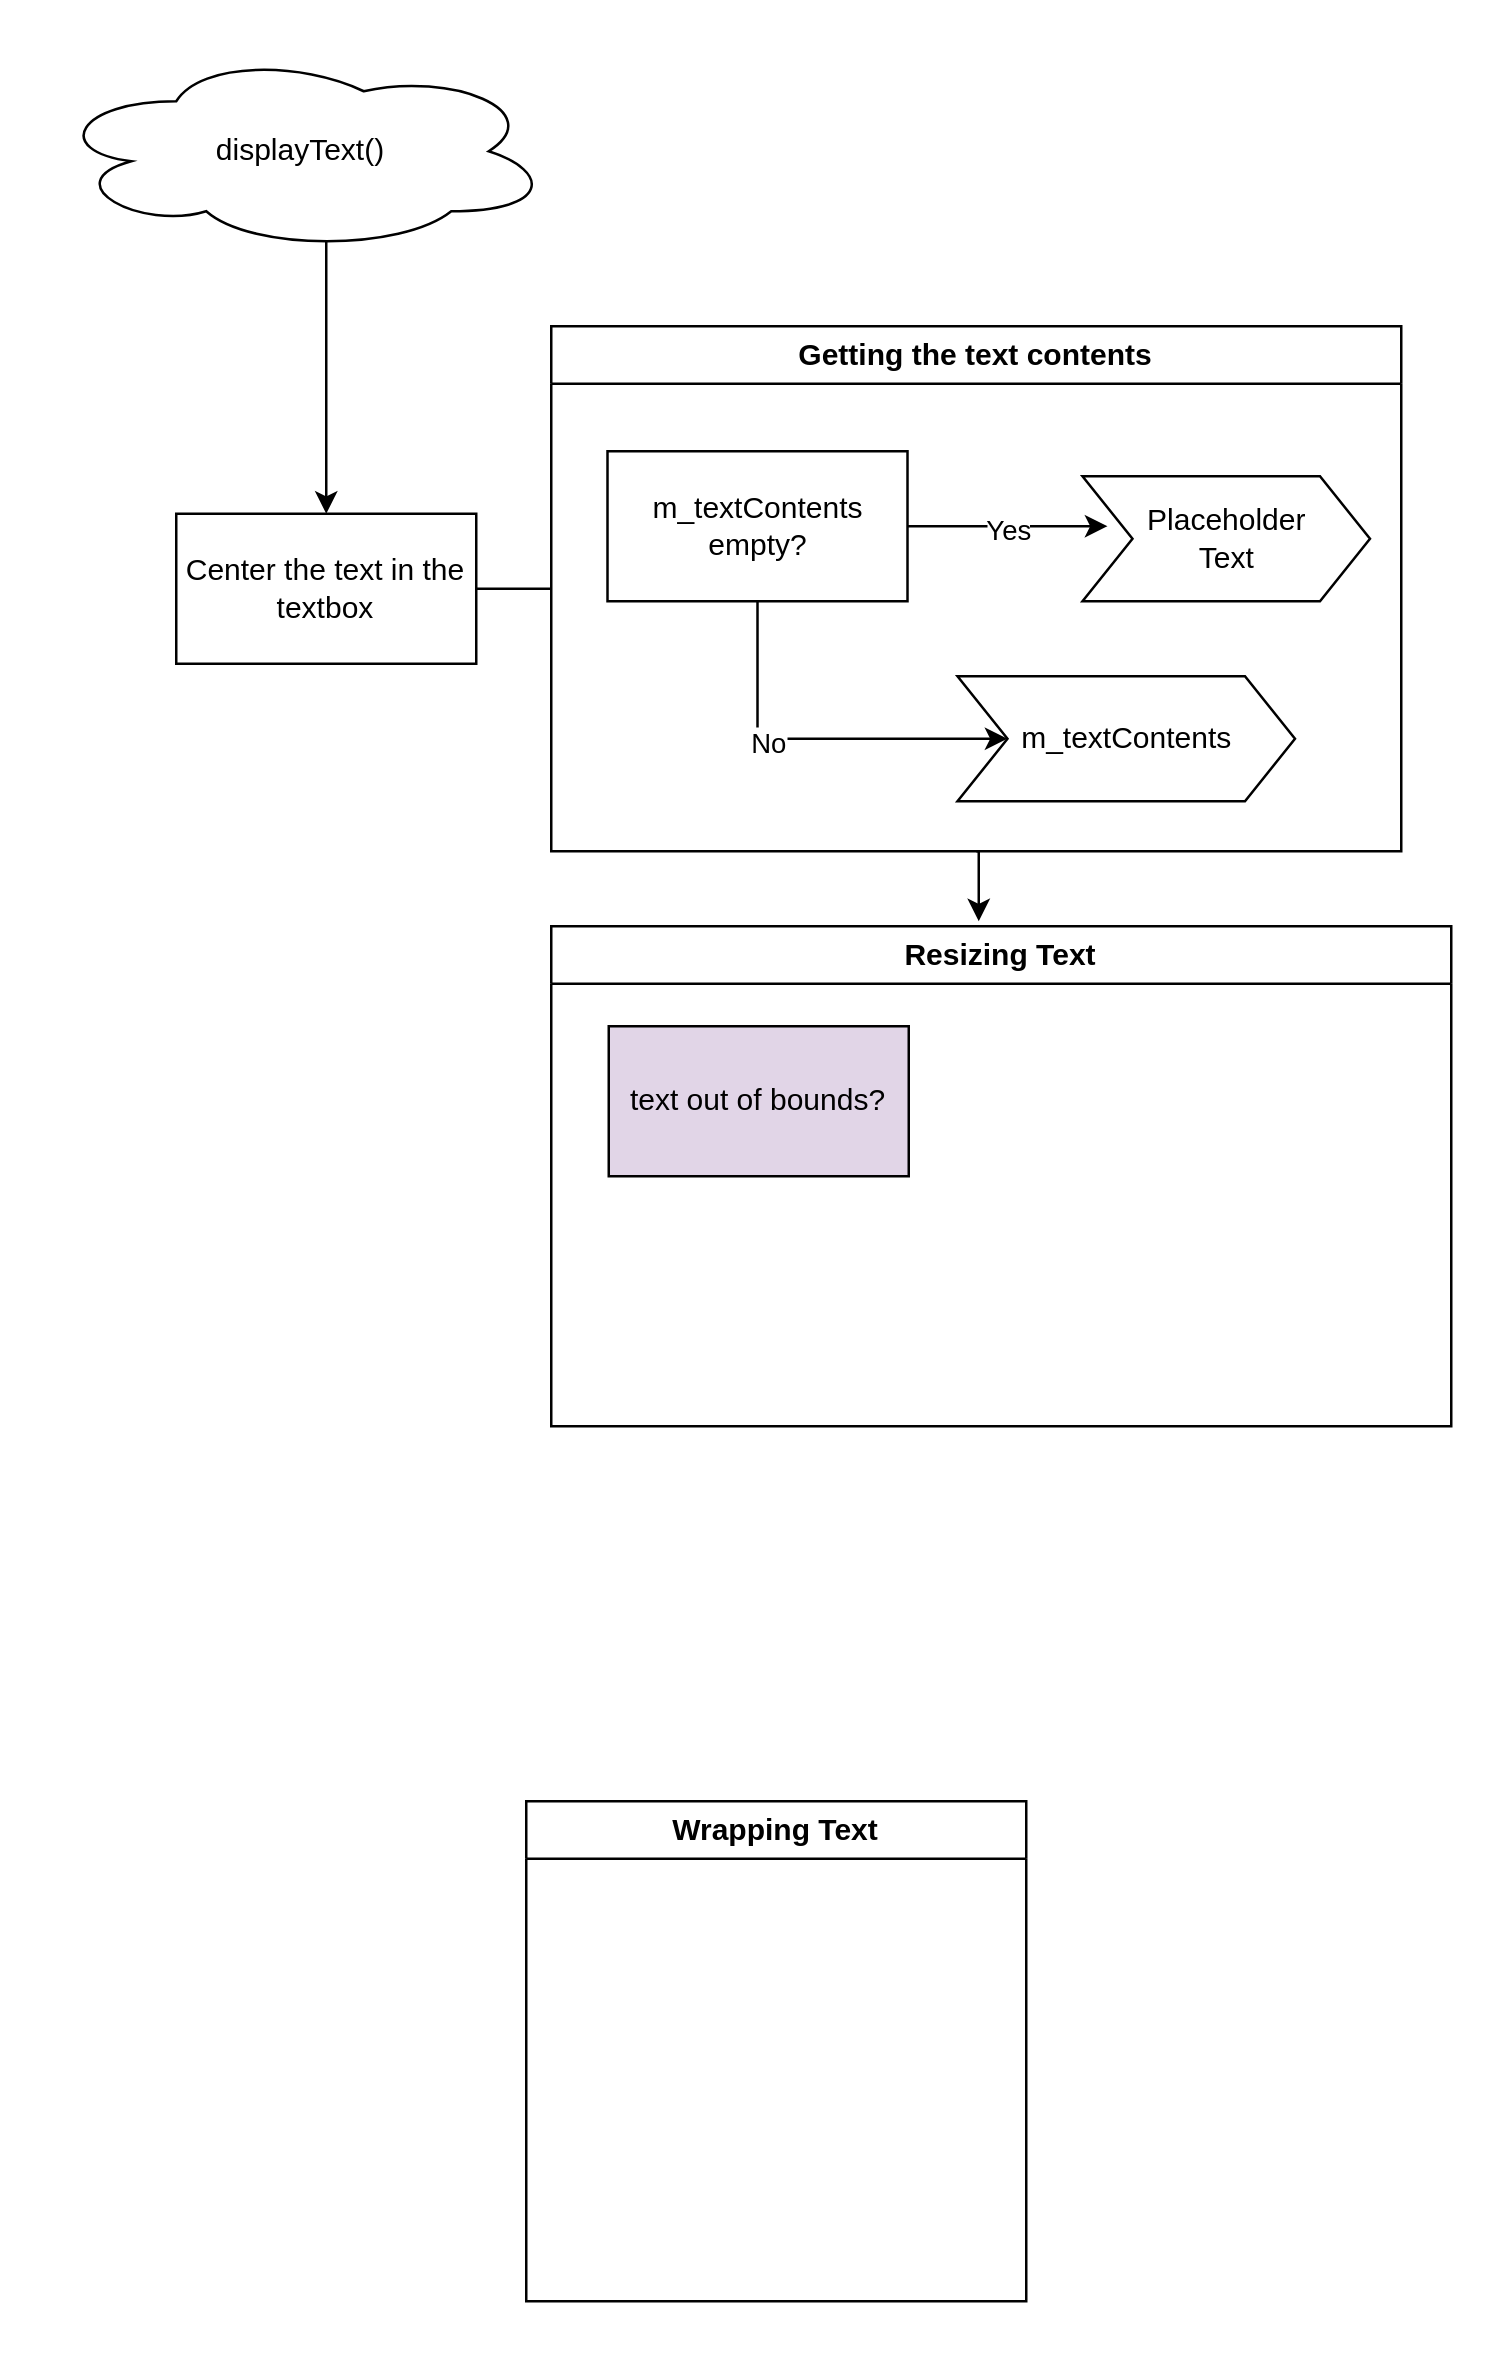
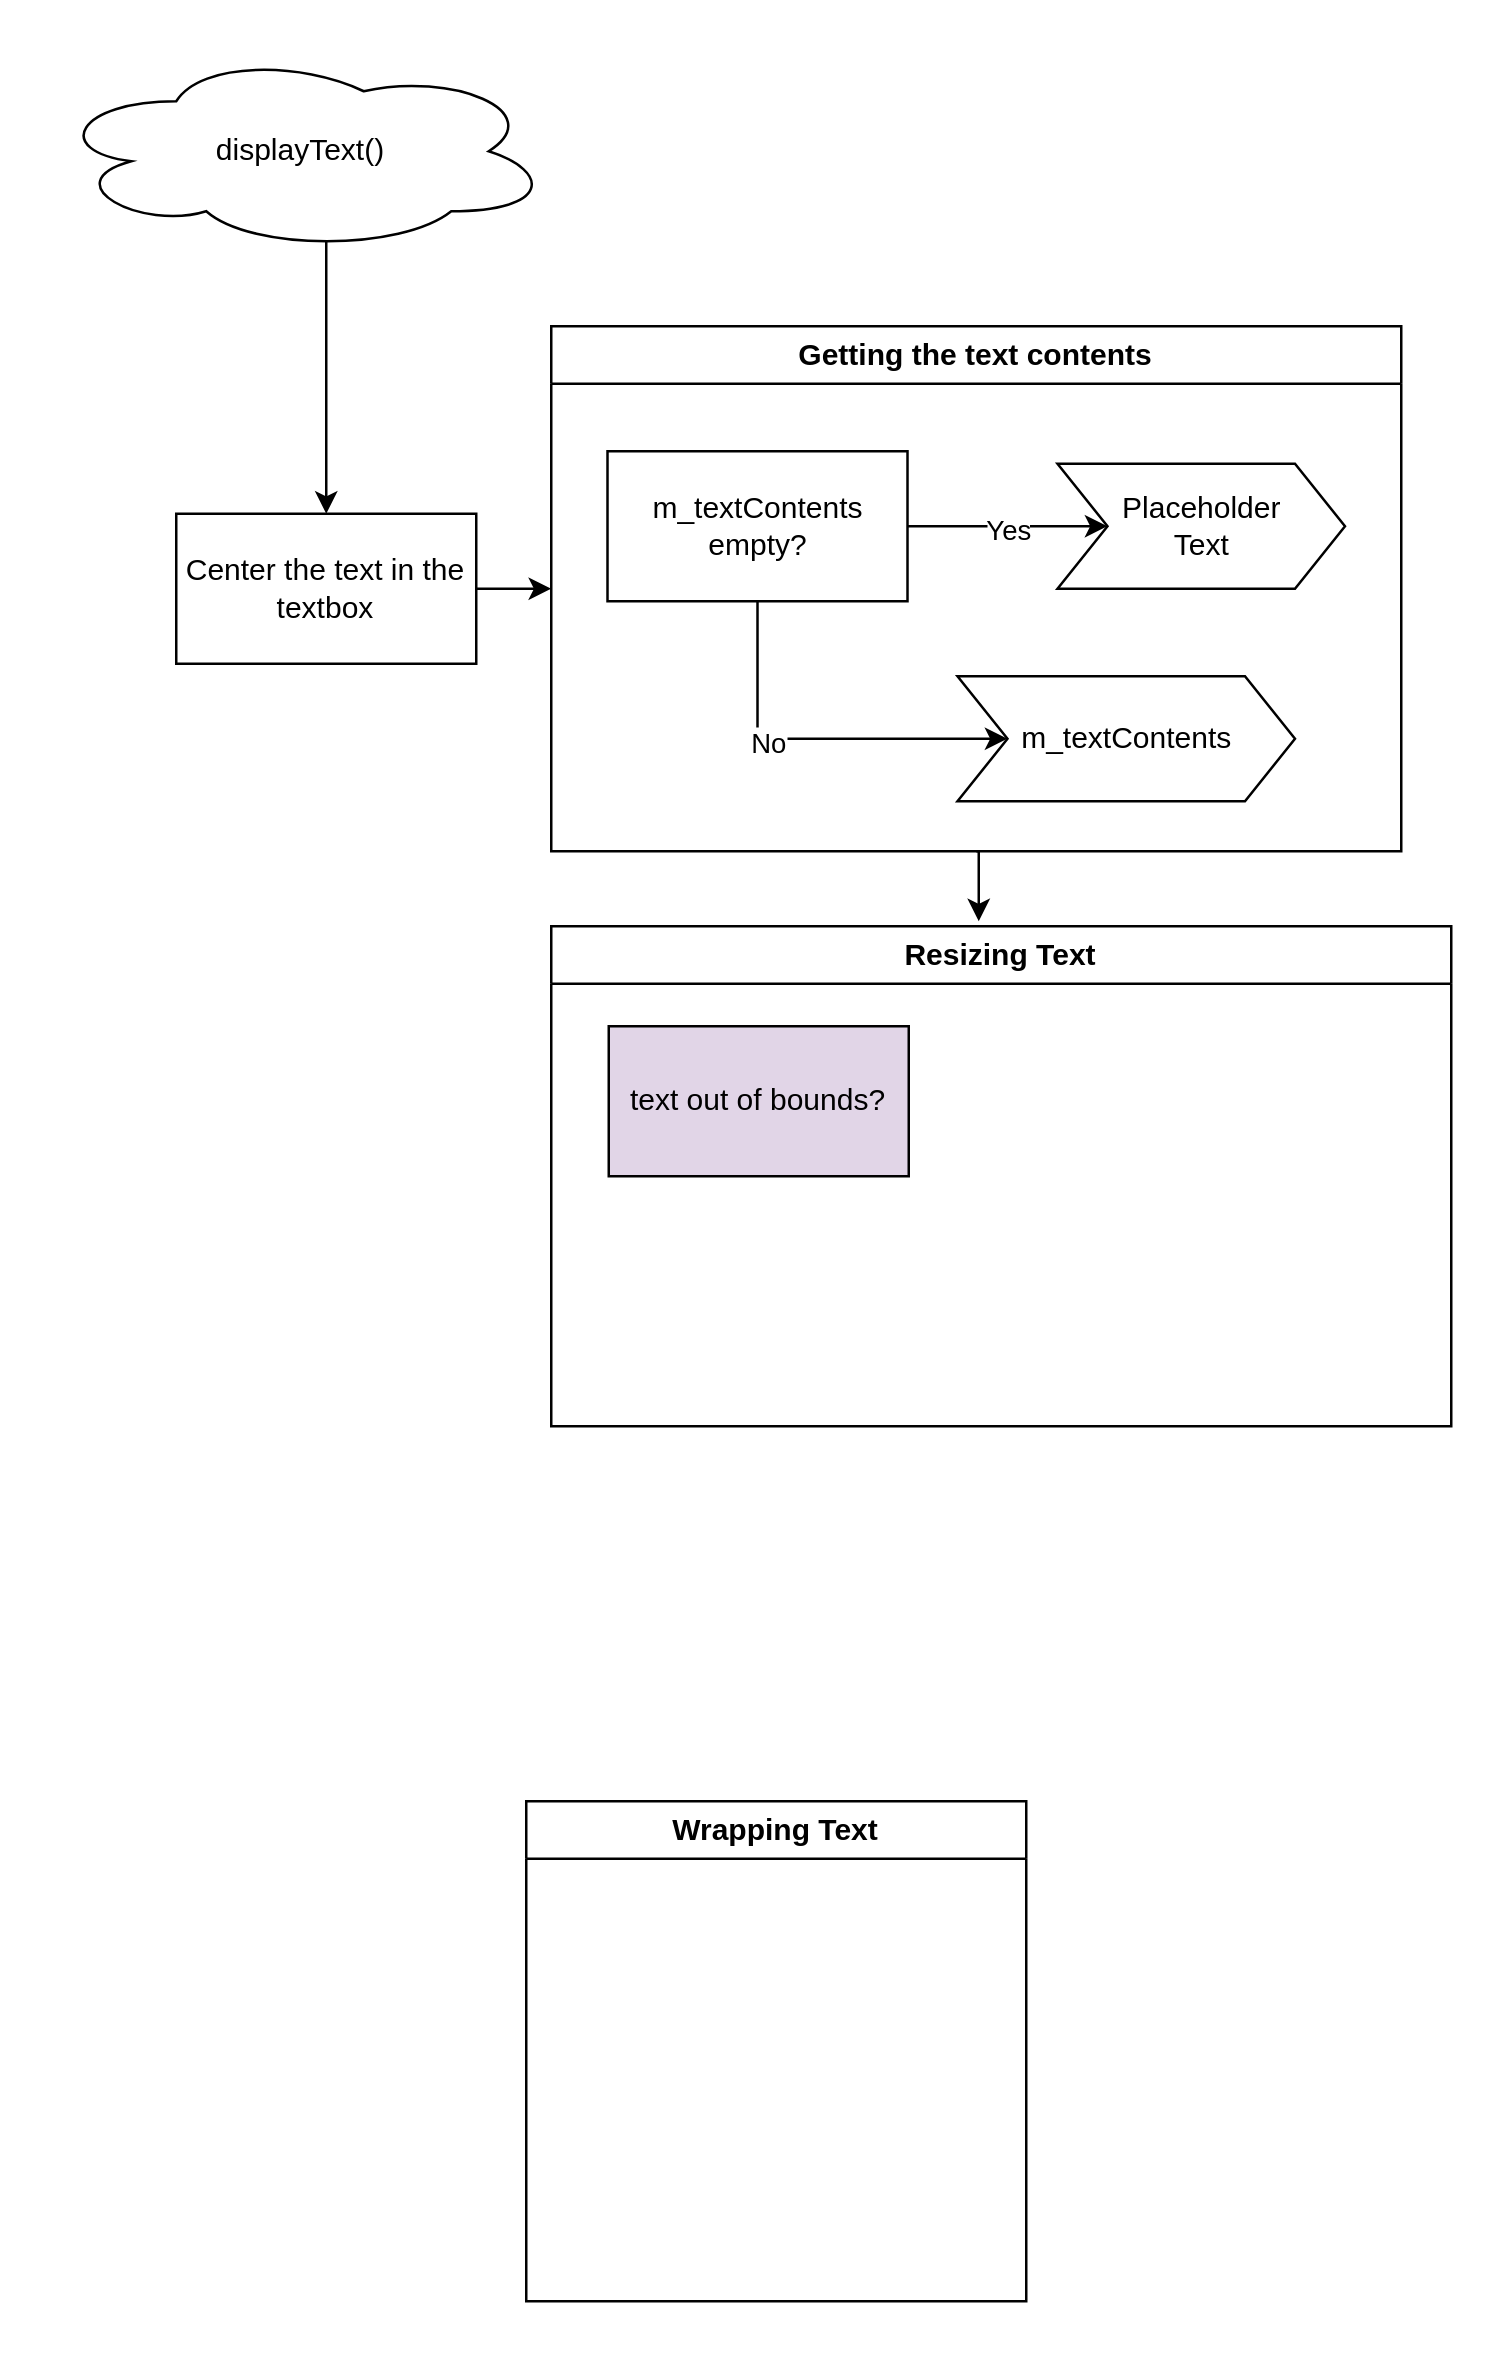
(1226, 539) -> (1201, 526)
(539, 589) -> (533, 589)
